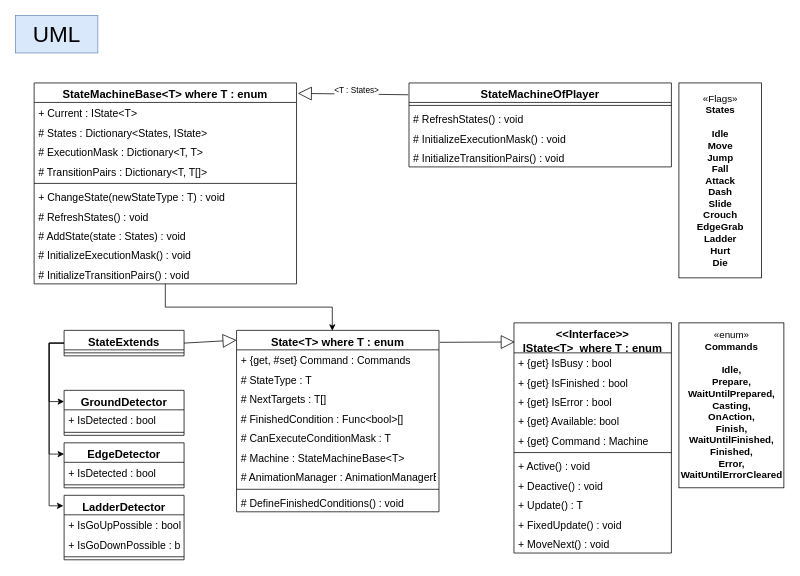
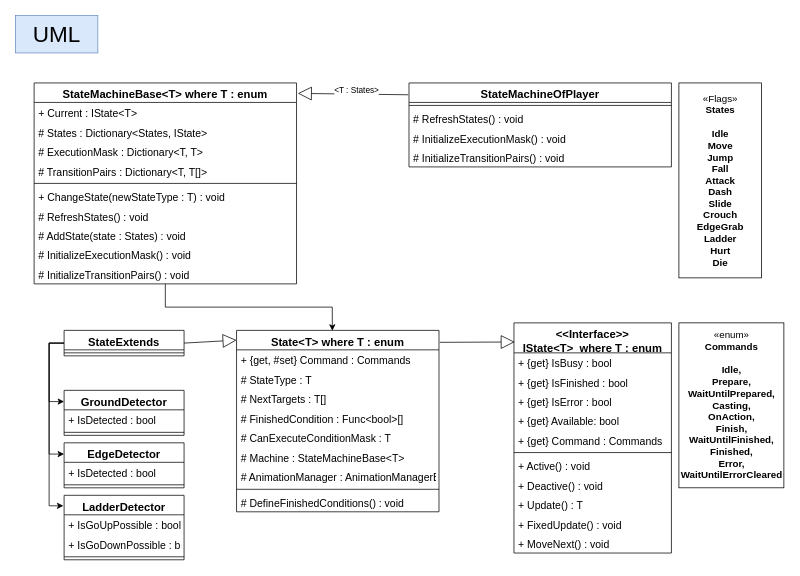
(584, 441) -> (588, 441)
